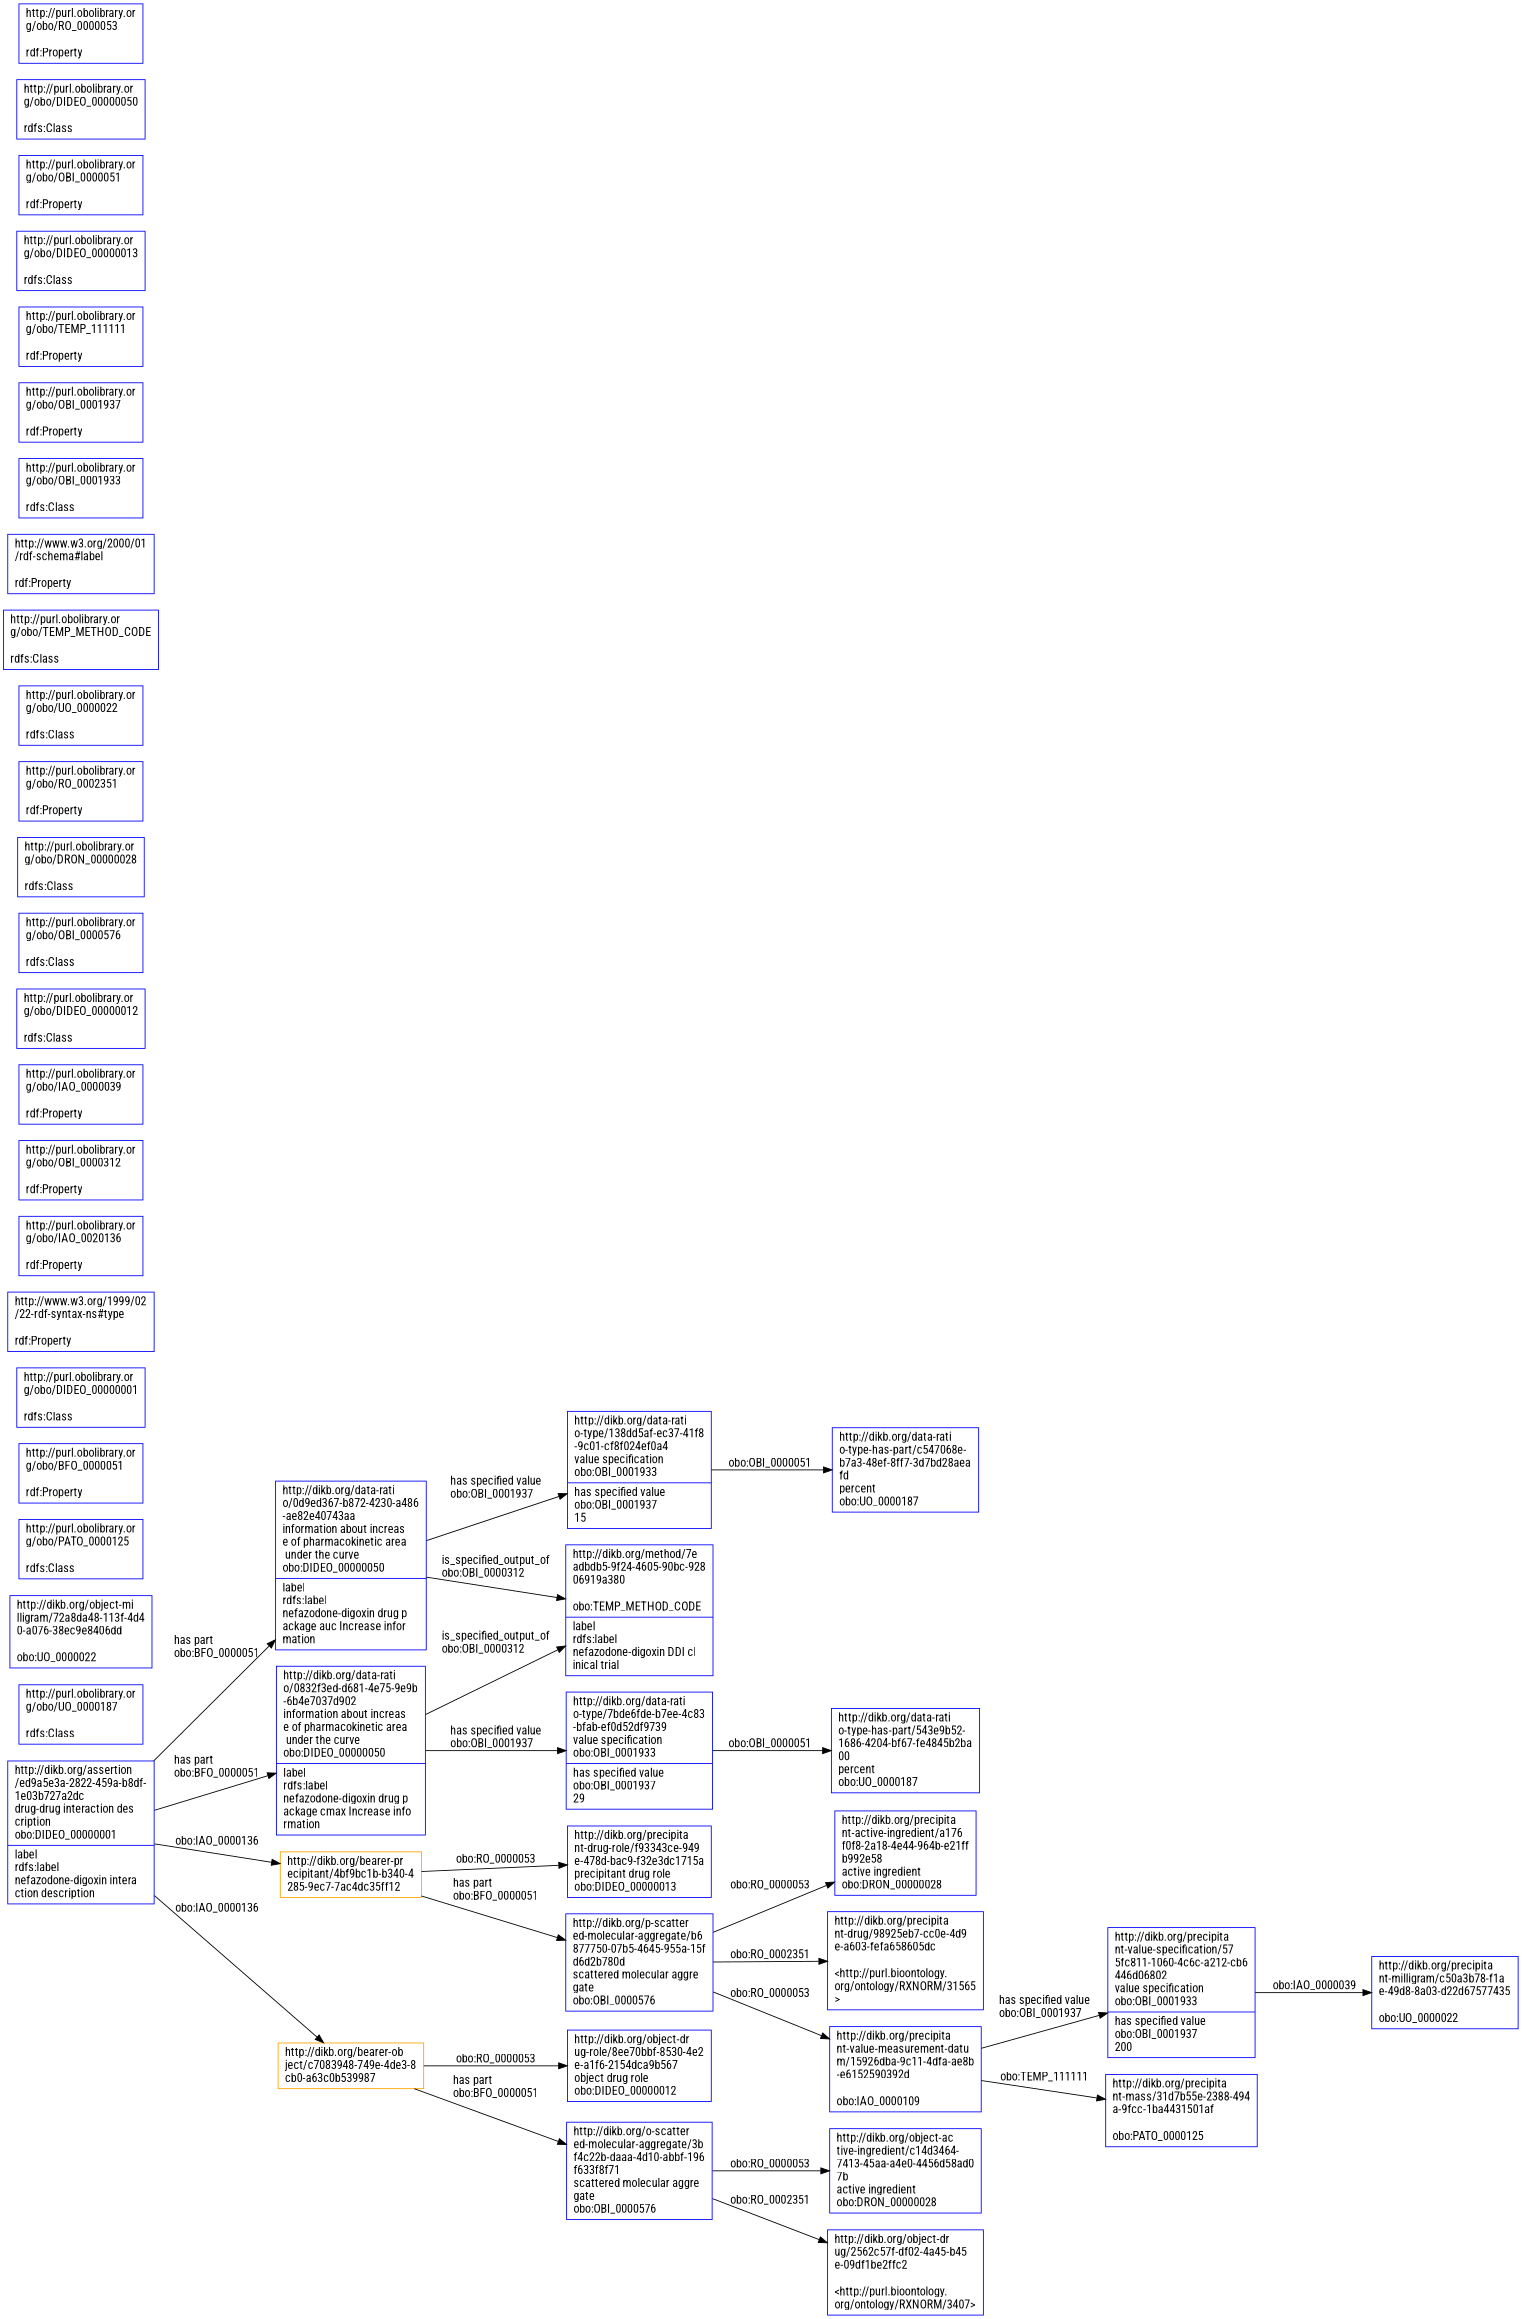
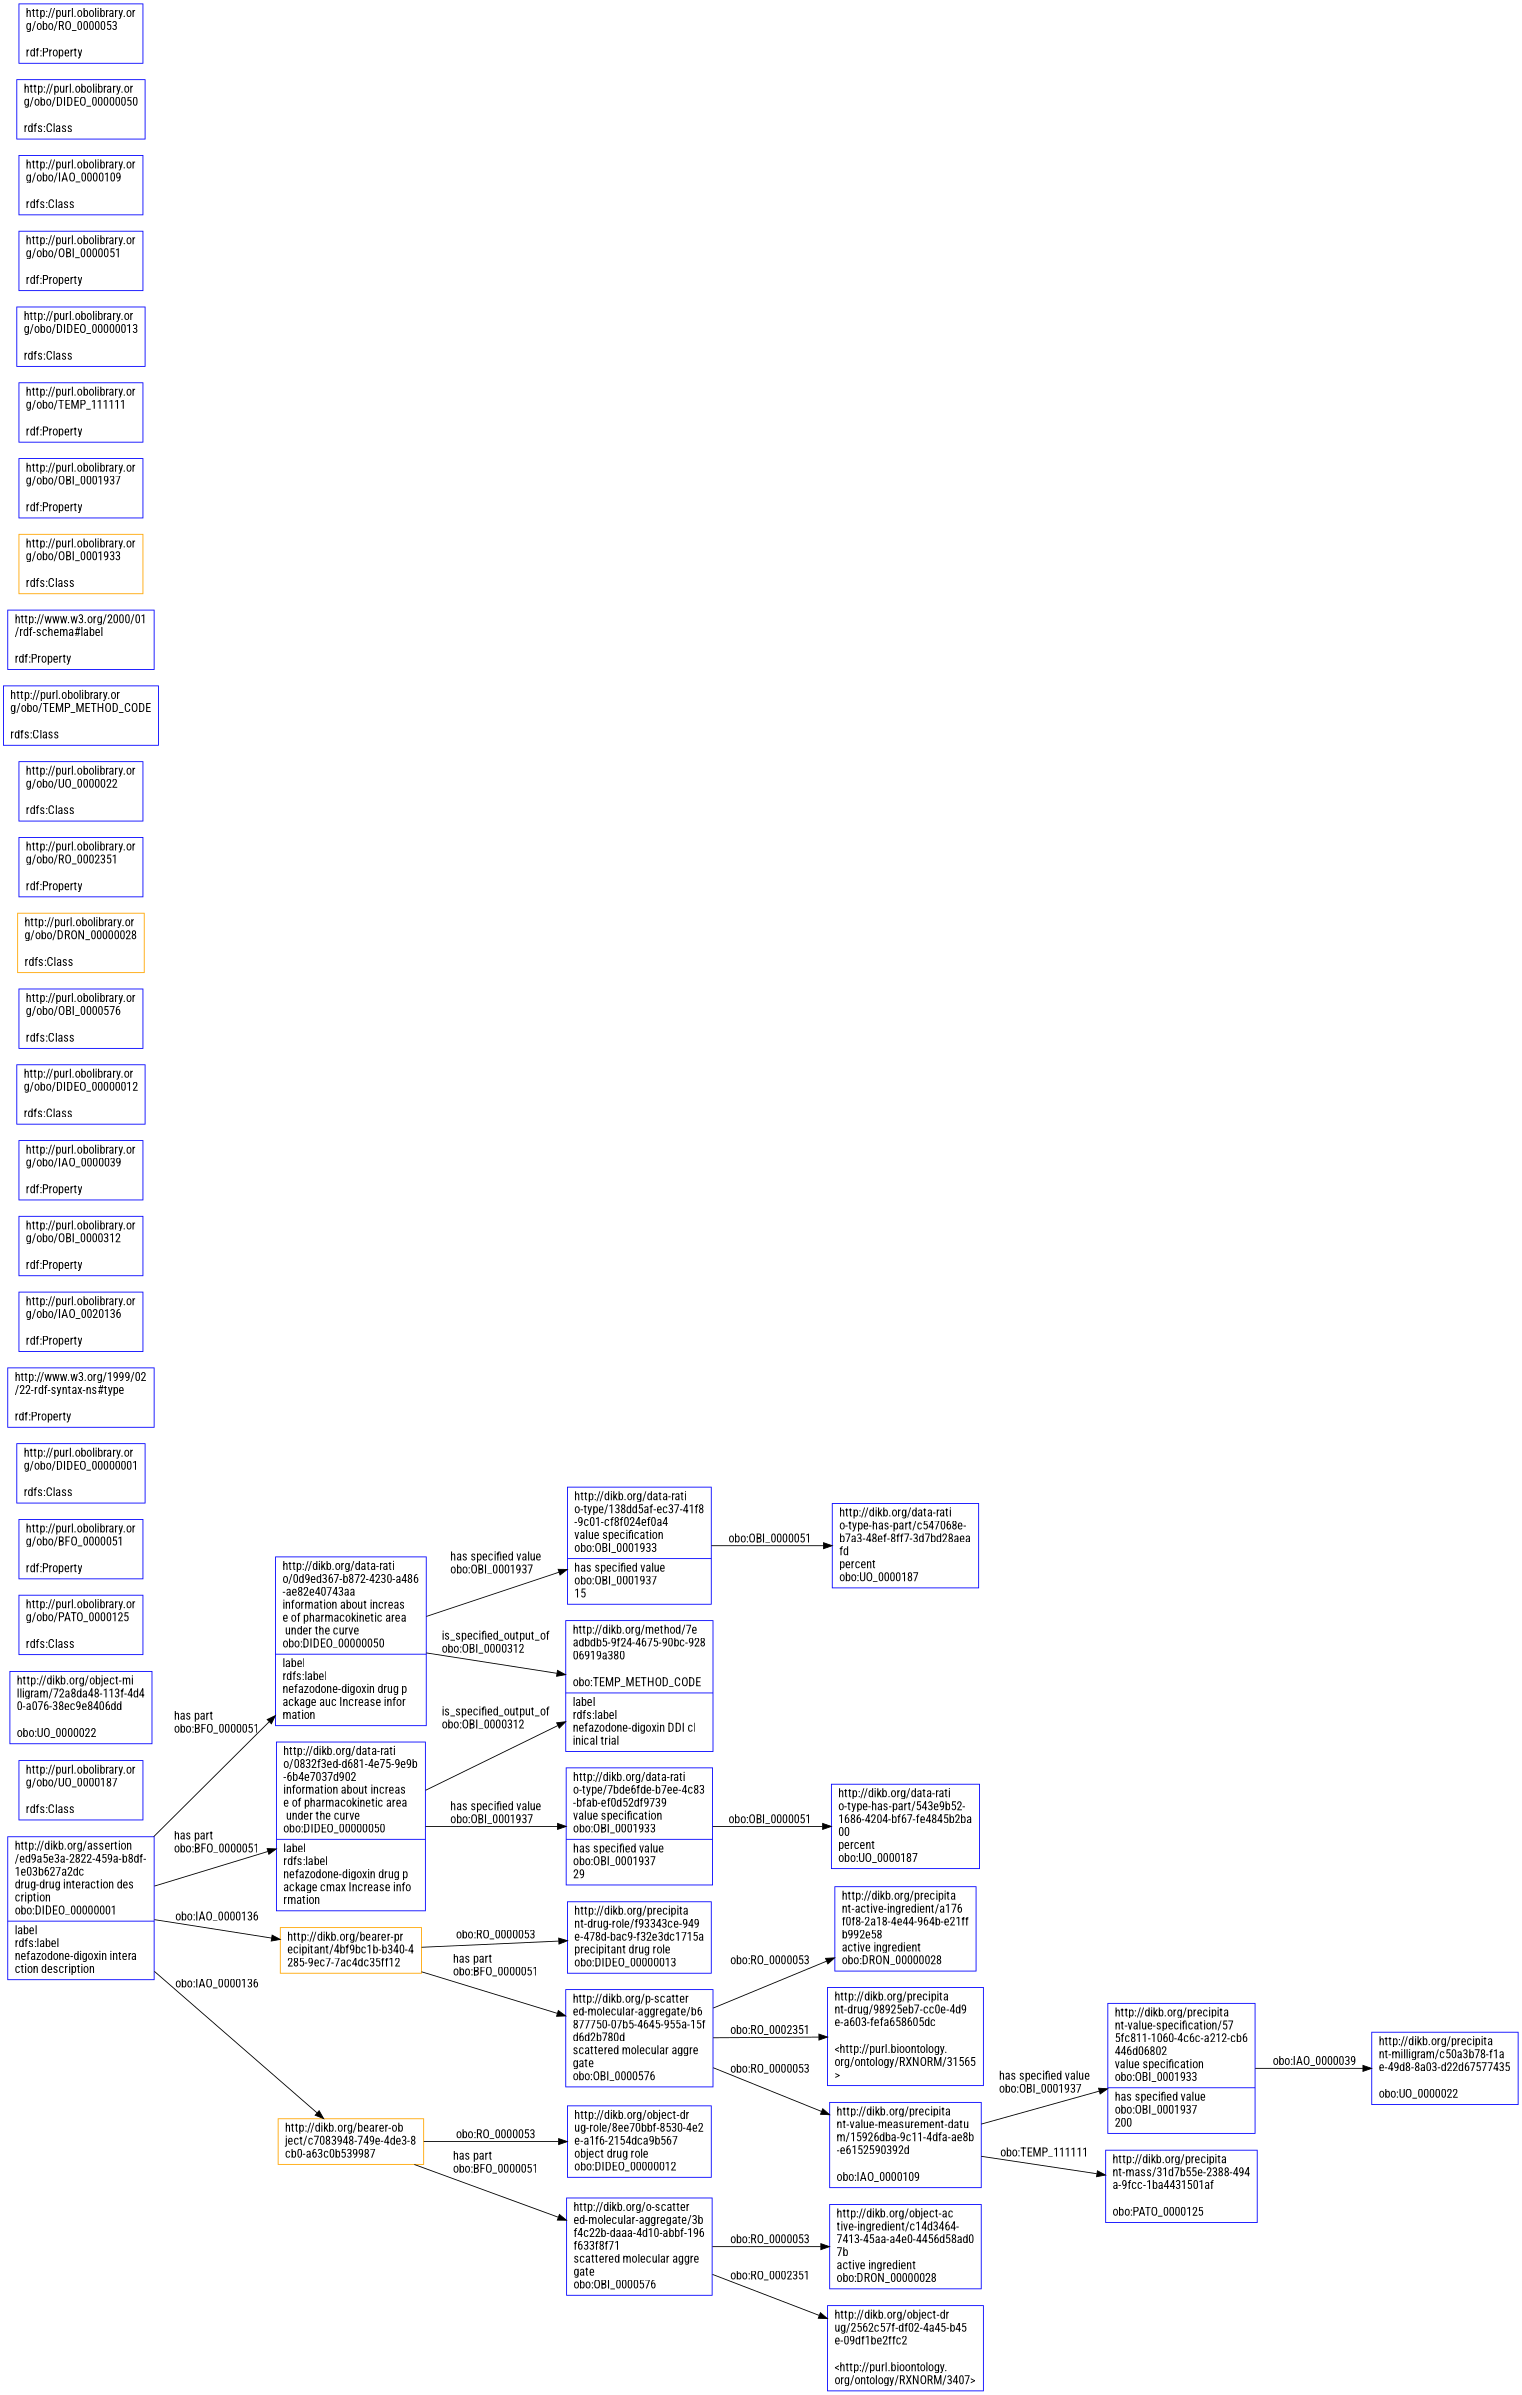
none -> (81, 185)
(81, 488) -> (81, 564)
(81, 867) -> (81, 943)
(639, 1567) -> (639, 1643)
(50, 1796) -> (50, 1872)
